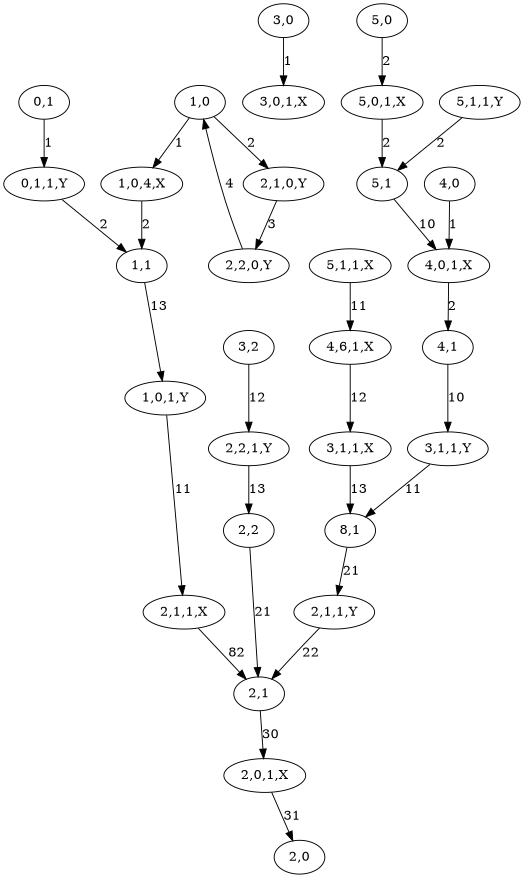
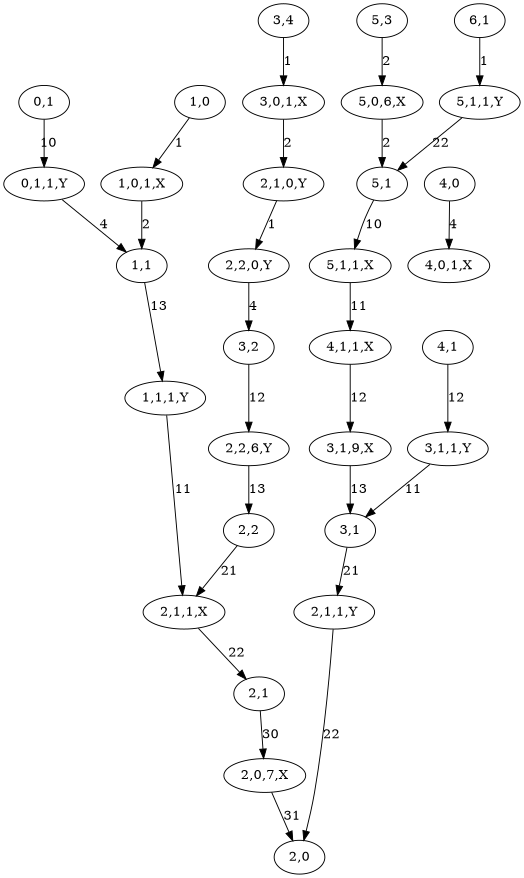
(284, 21) -> (284, 21)
(382, 21) -> (382, 21)
none -> (480, 21)
(382, 102) -> (382, 102)
(238, 139) -> (284, 138)
(49, 143) -> (49, 143)
(441, 143) -> (441, 143)
(142, 184) -> (142, 184)
(222, 189) -> (249, 302)
(412, 221) -> (365, 220)
(104, 225) -> (104, 225)
(272, 225) -> (272, 225)
(453, 225) -> (453, 225)
(448, 302) -> none
(350, 347) -> (350, 347)
(165, 398) -> (165, 398)
(457, 398) -> (457, 398)
(249, 449) -> (249, 449)
(350, 449) -> (350, 449)
(350, 530) -> (350, 530)
(254, 607) -> (220, 567)
(299, 650) -> (323, 731)
(237, 653) -> (237, 653)
(265, 776) -> (265, 776)
